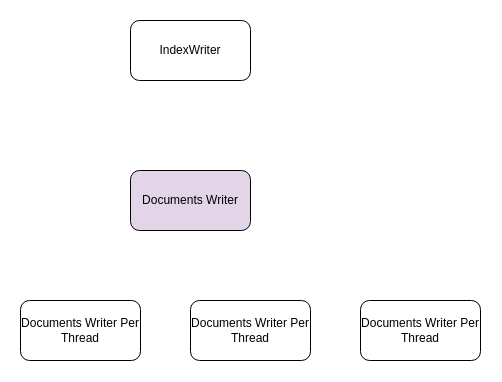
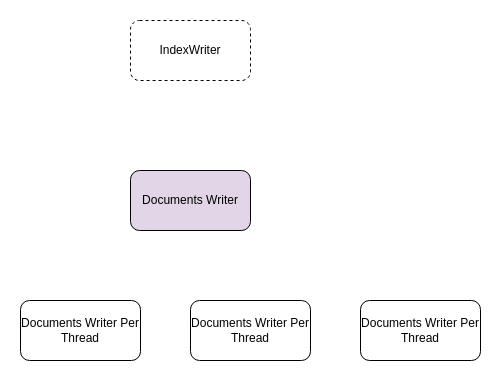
(191, 51) -> (191, 51)
